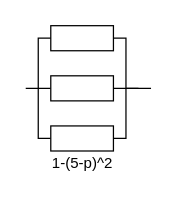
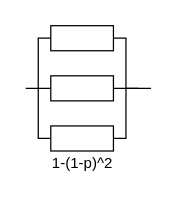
(83, 163) -> (83, 163)
